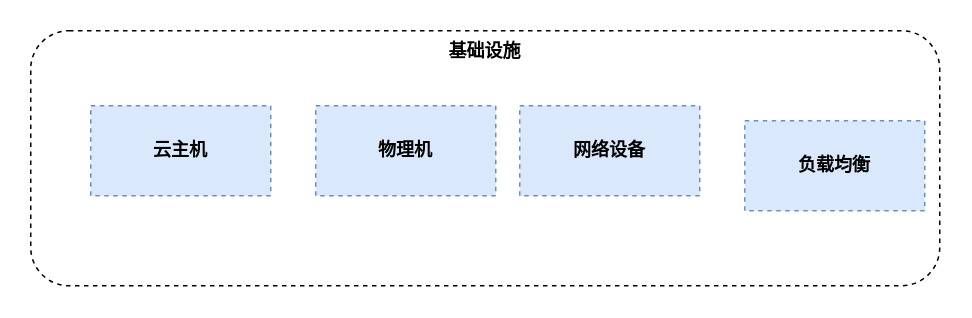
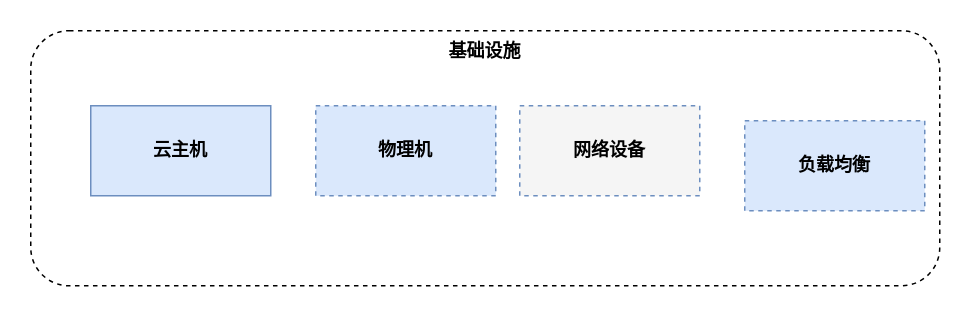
(181, 151) -> (181, 151)
(610, 151) -> (610, 151)
